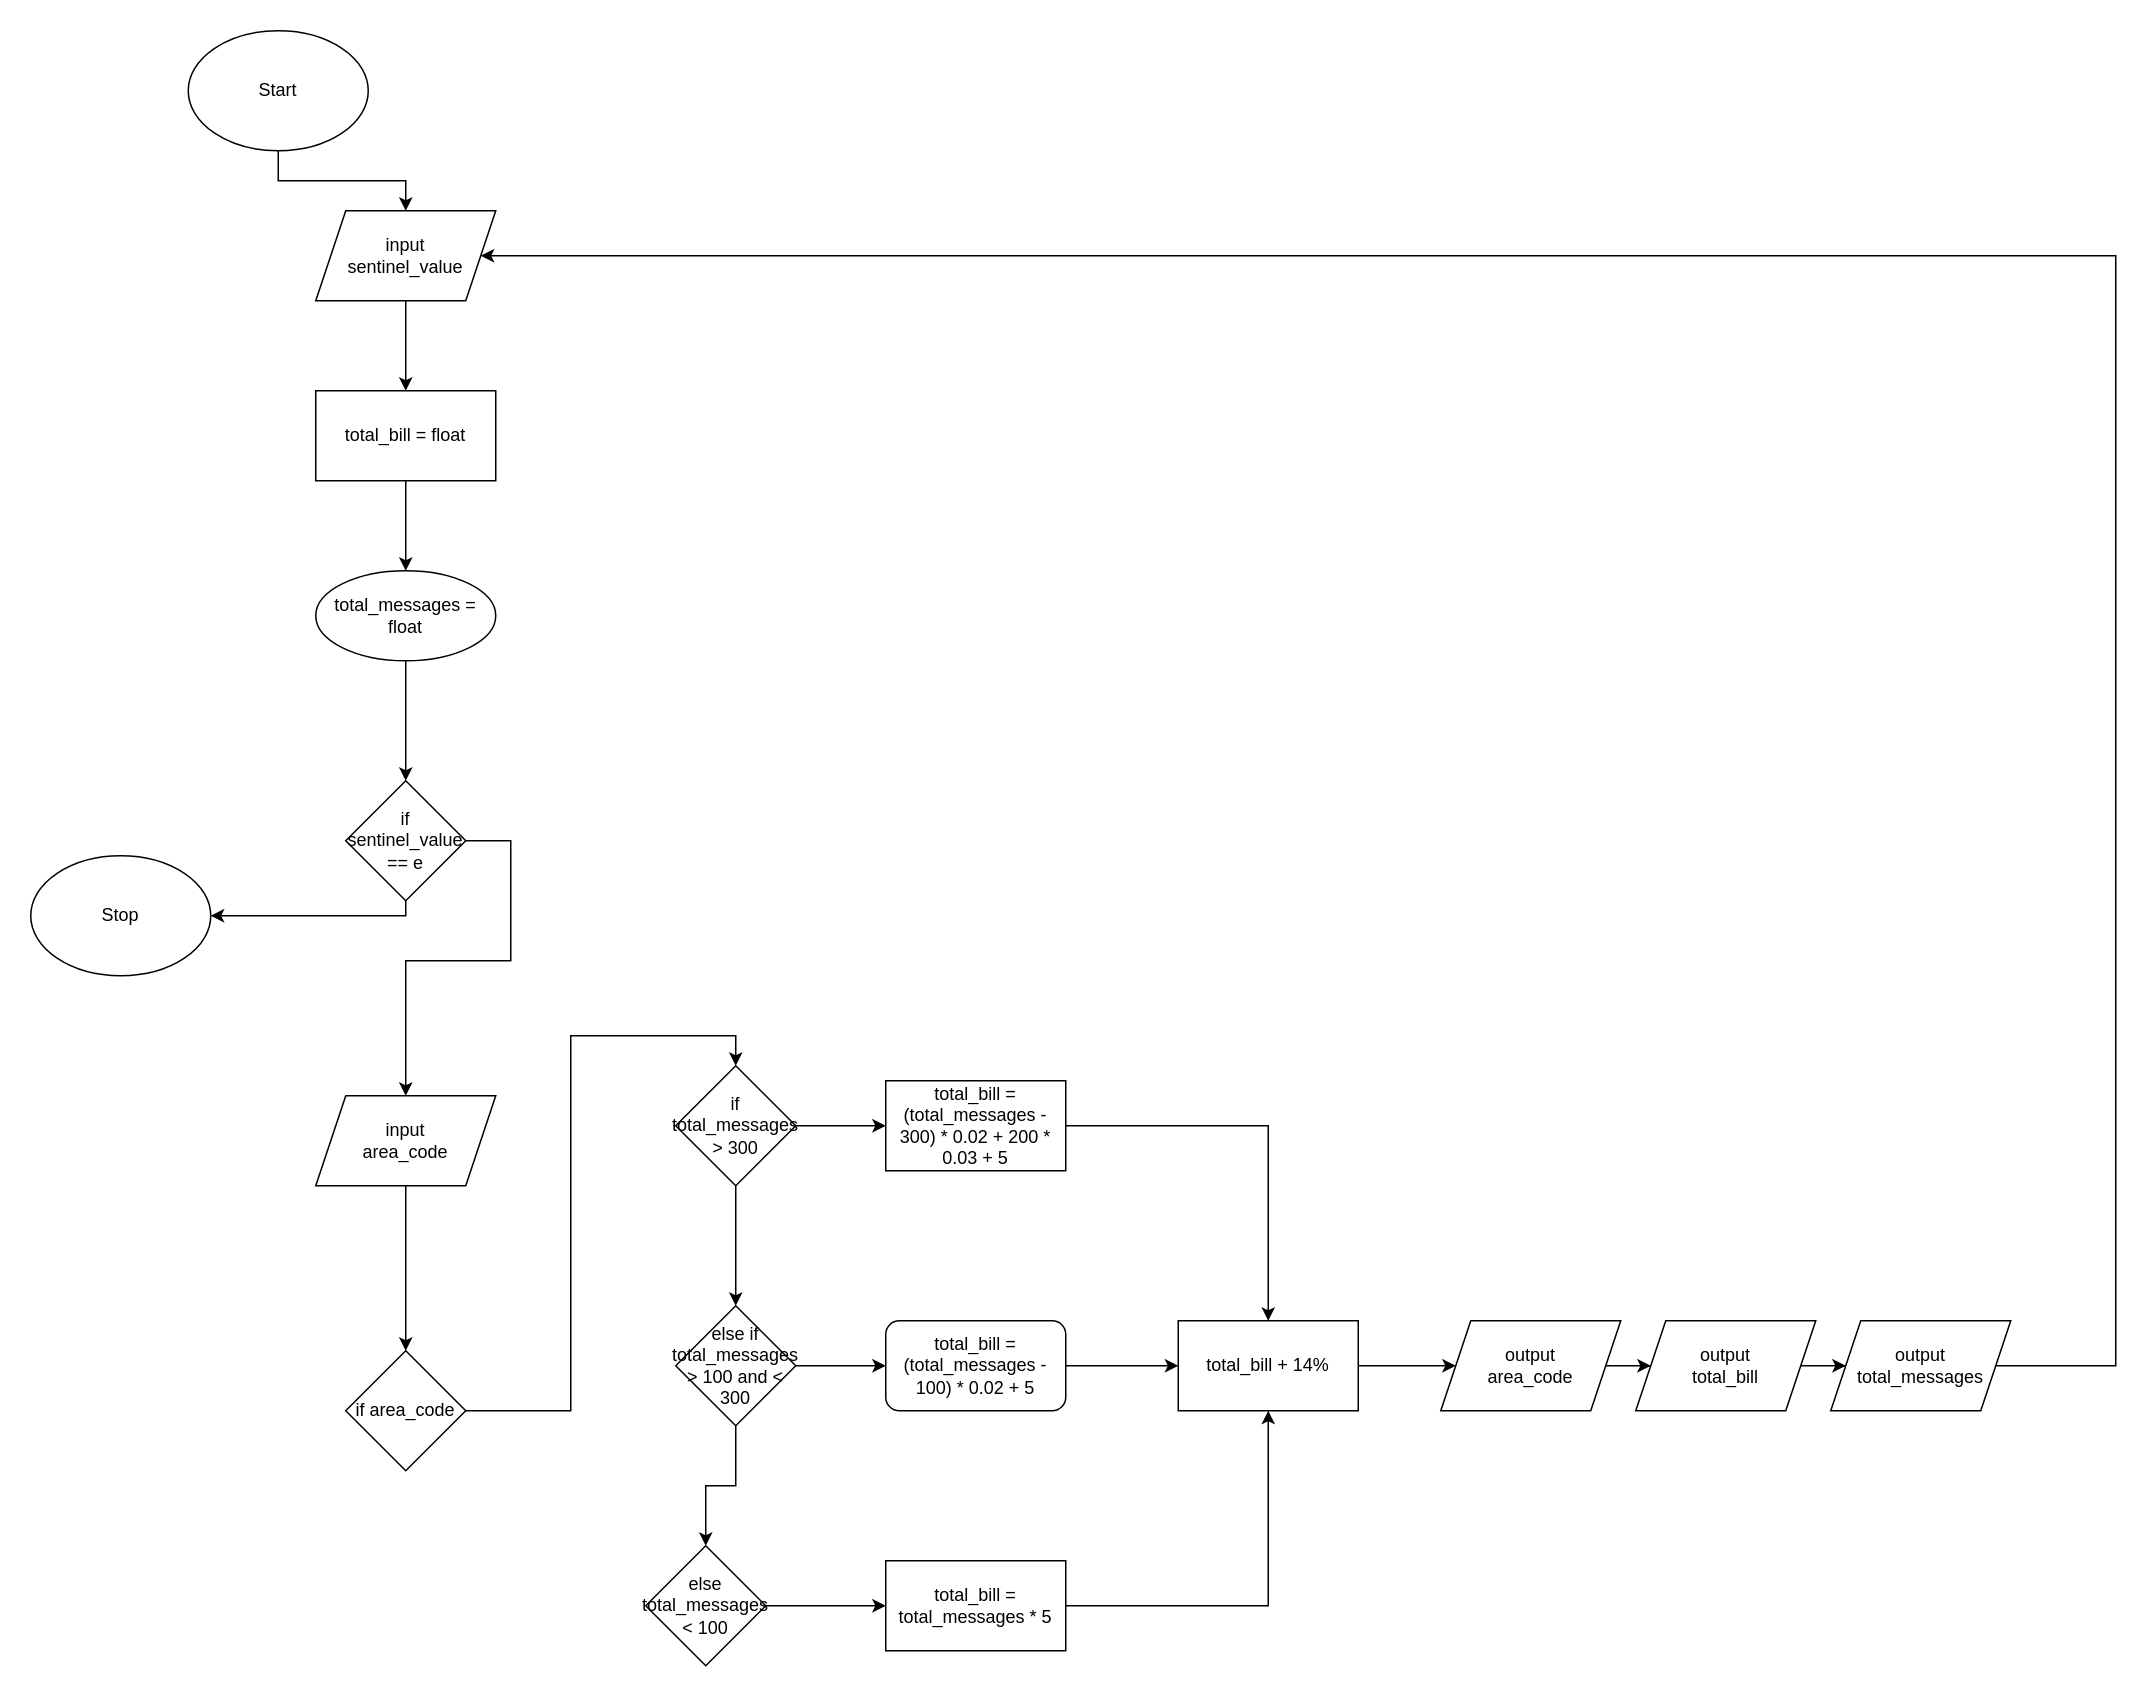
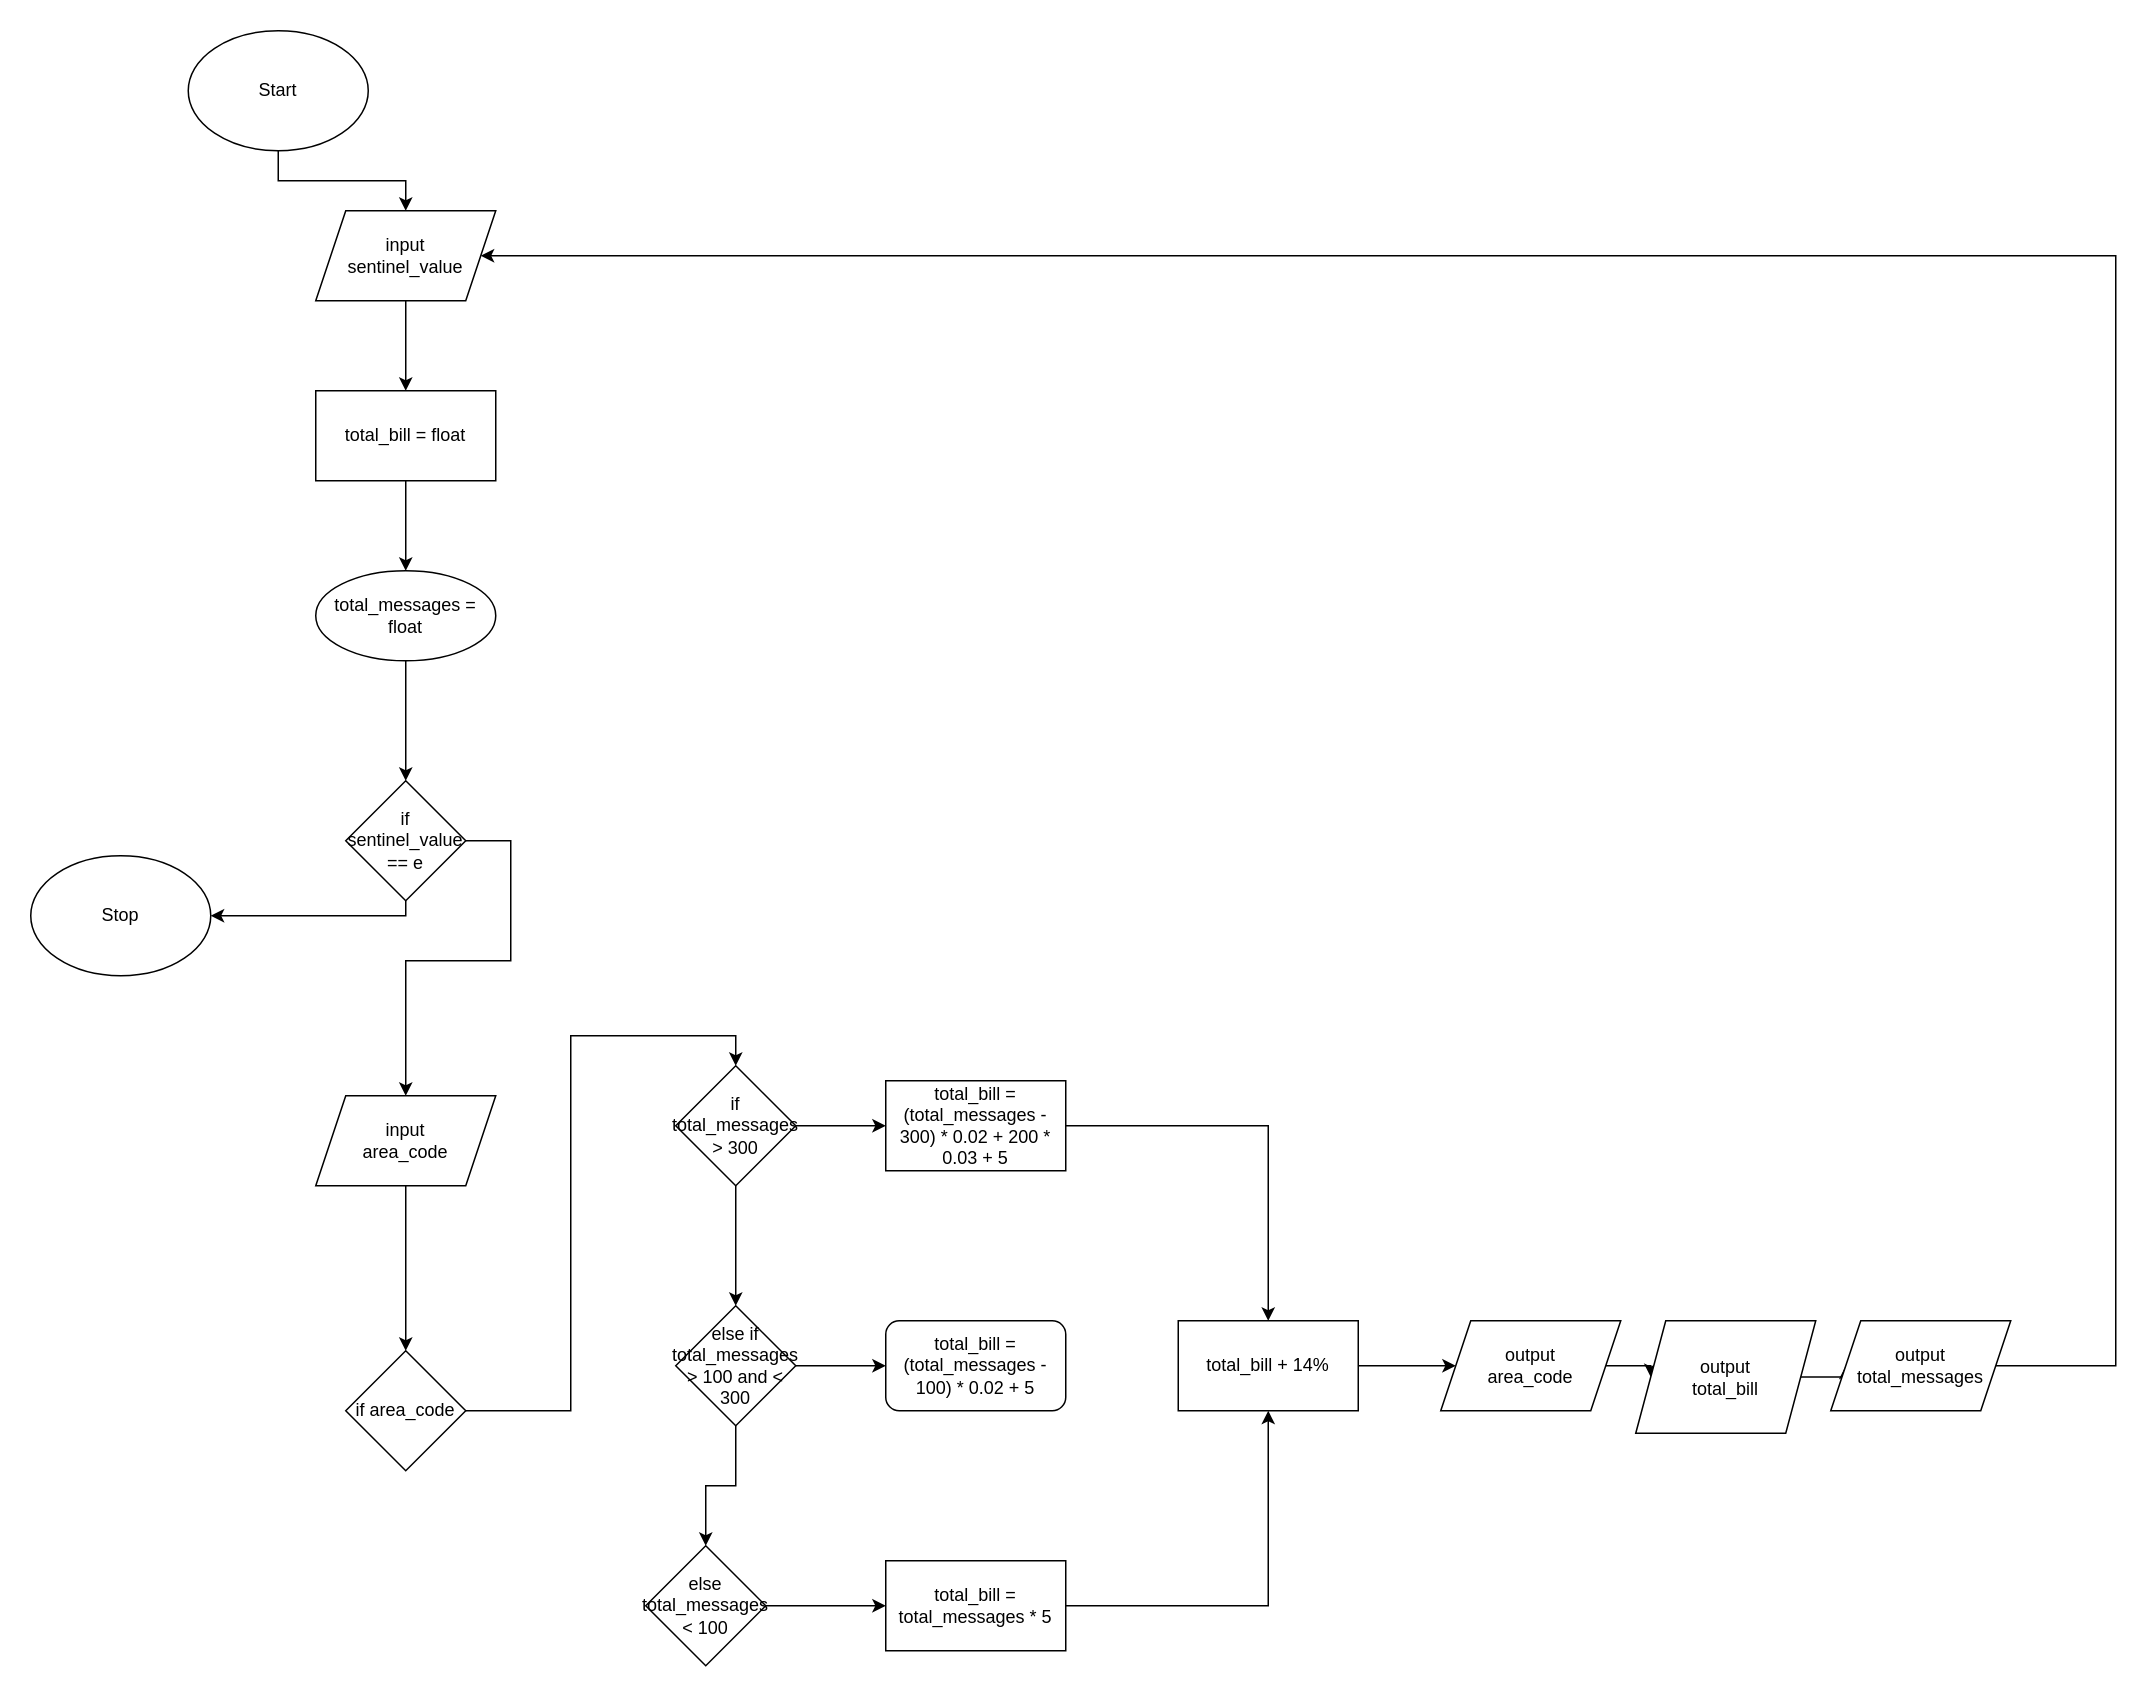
(1117, 1366) -> none
(1726, 1366) -> (1726, 1377)
